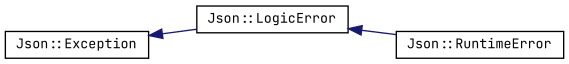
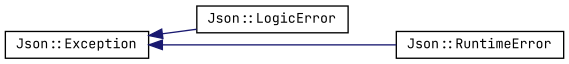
(379, 32) -> (280, 45)
